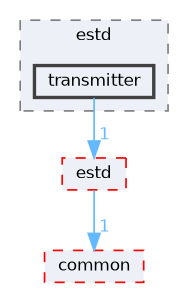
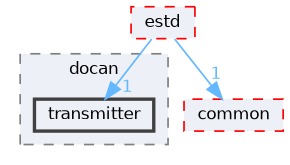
(94, 36) -> (94, 70)
(94, 122) -> (132, 65)
